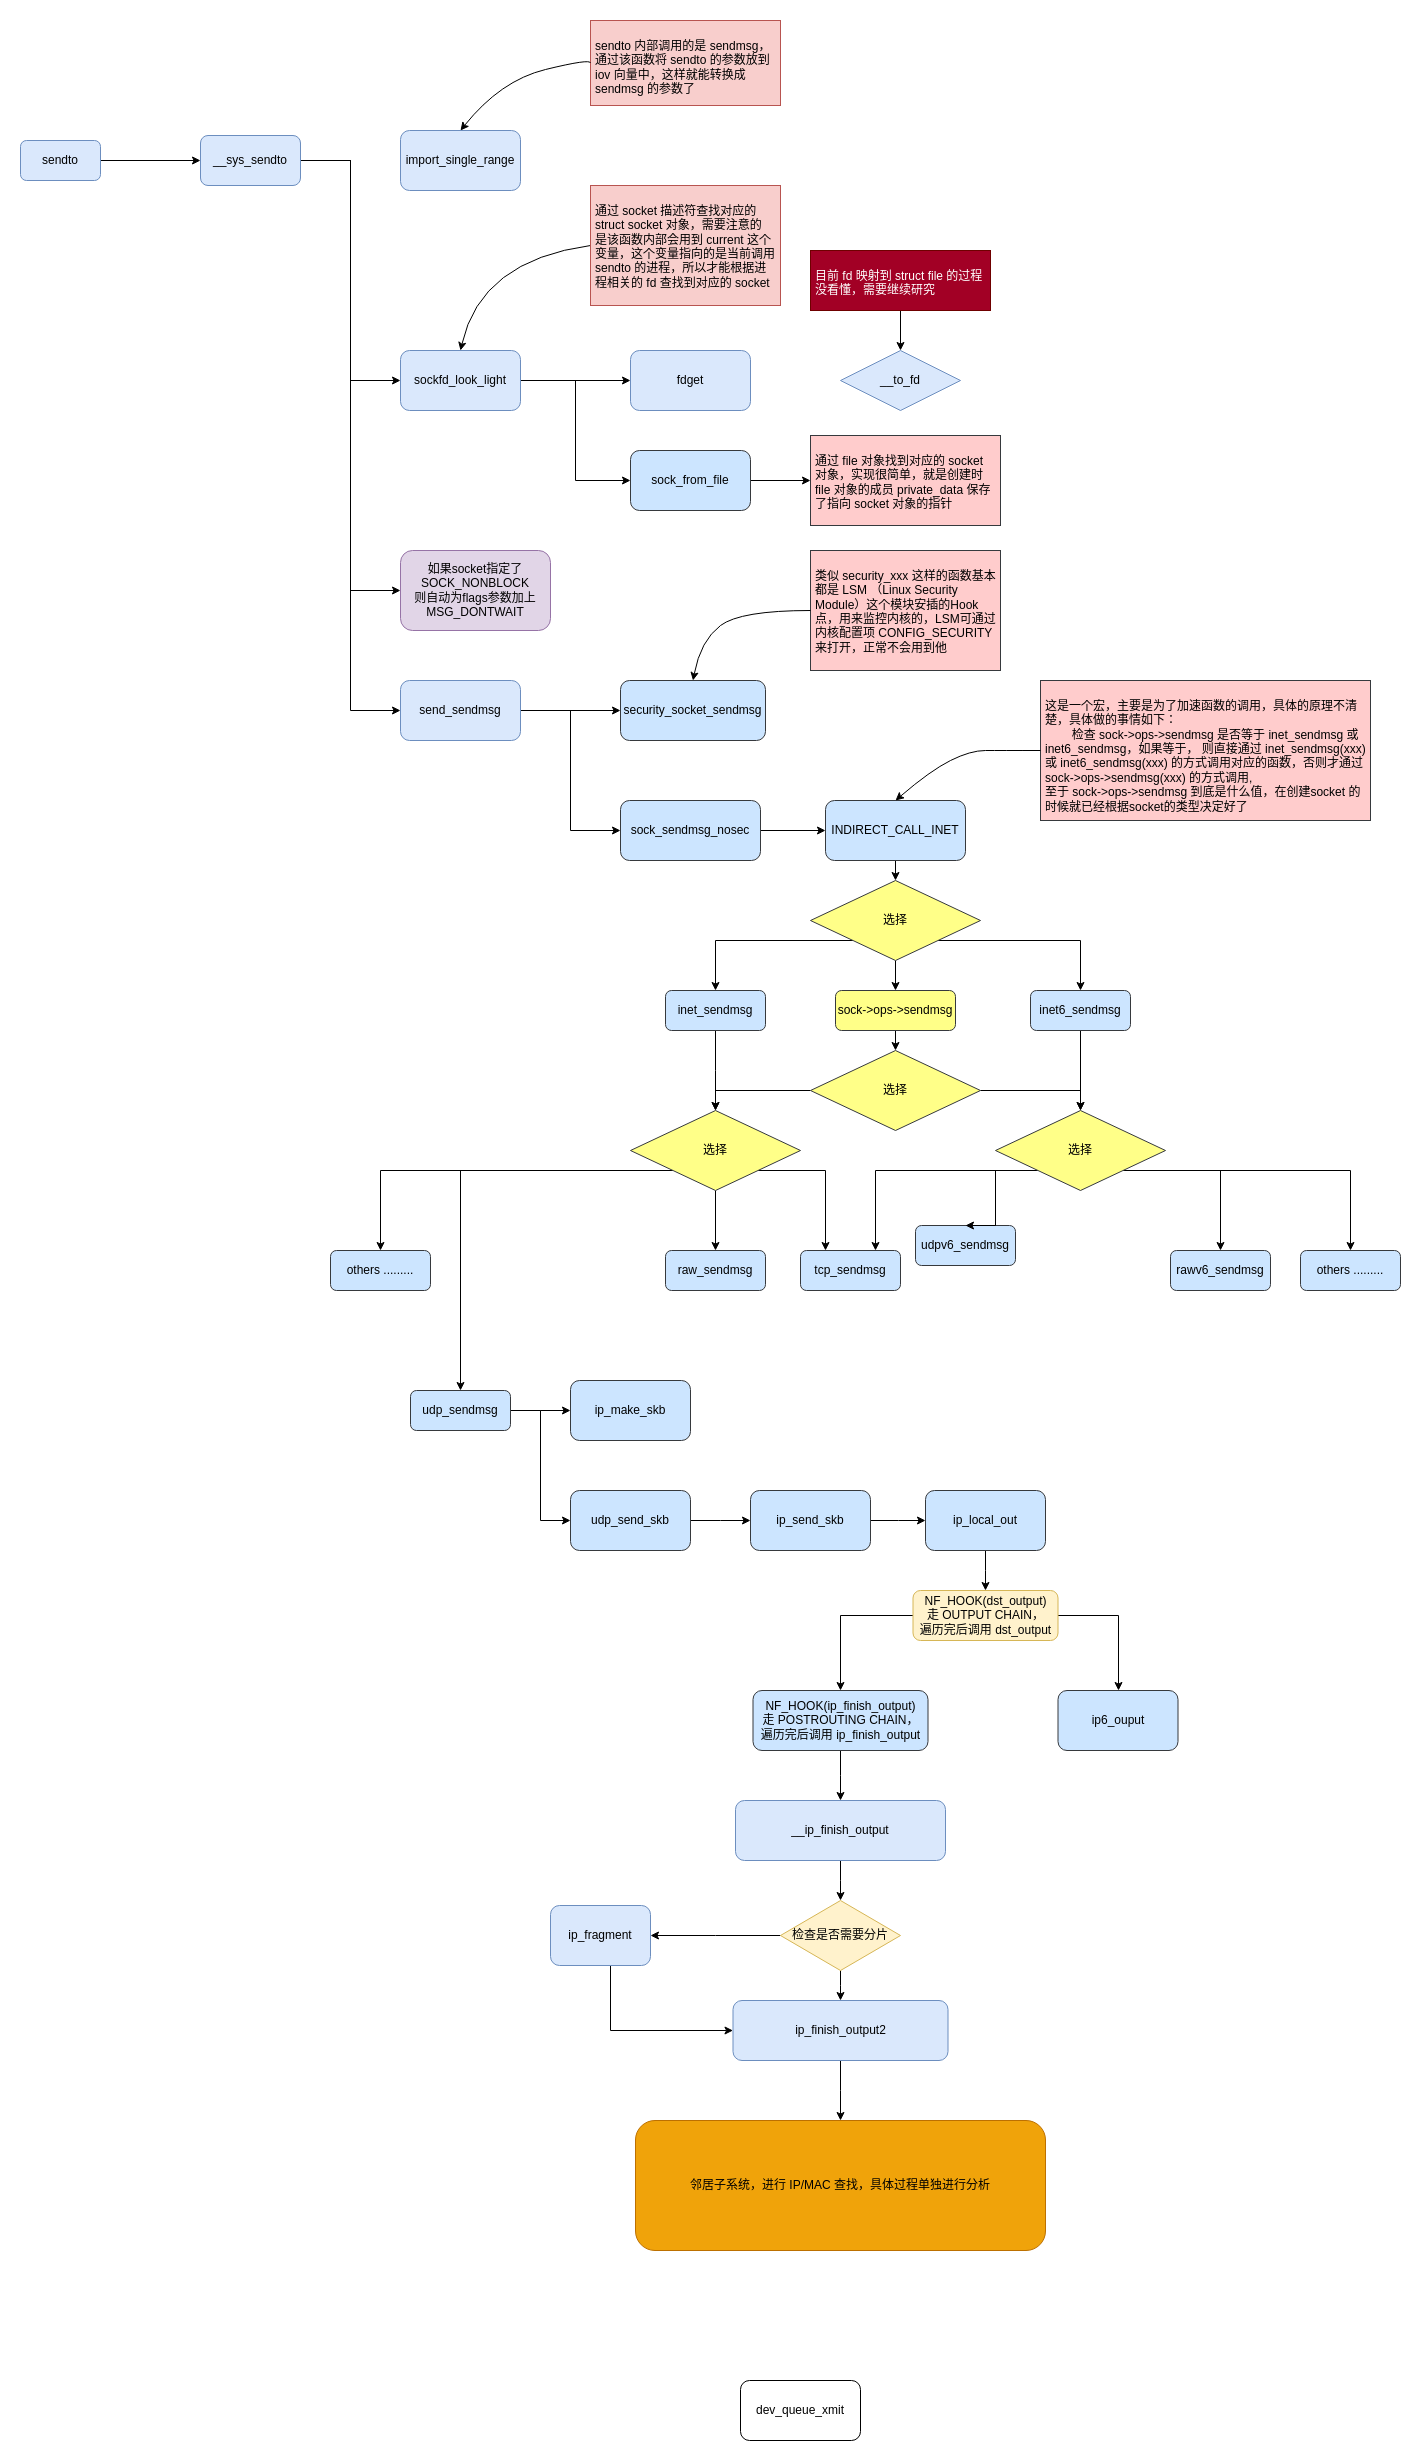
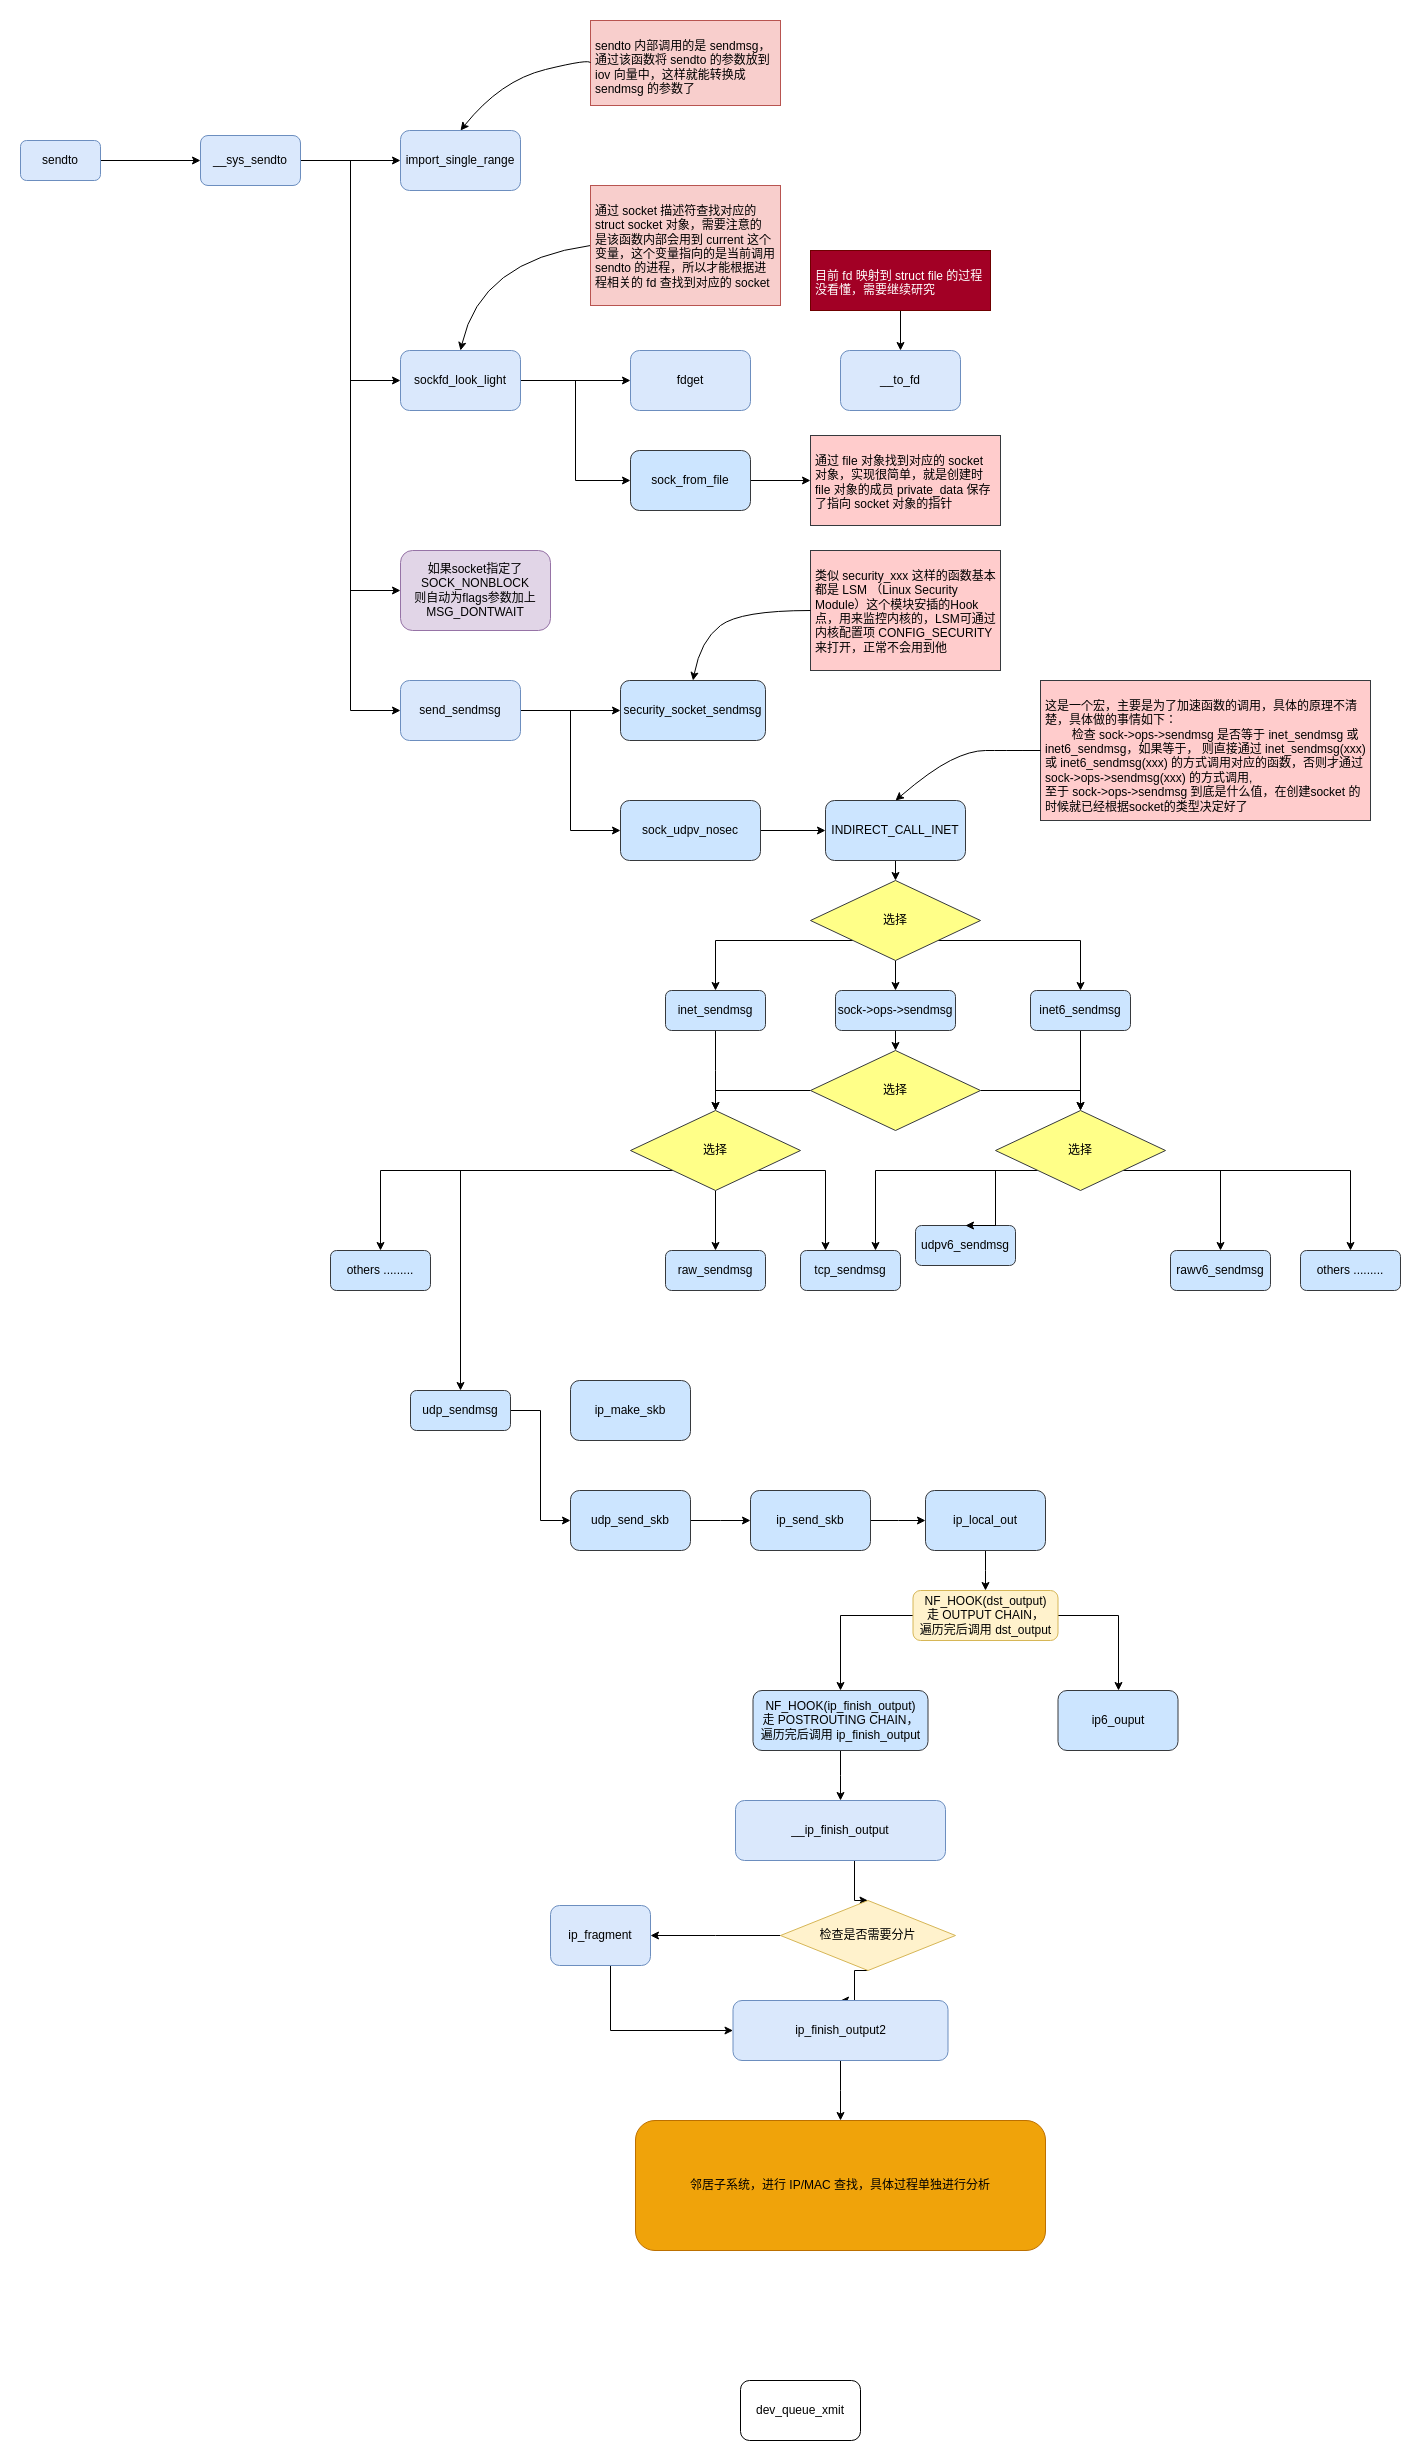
none -> (373, 161)
(901, 381) -> (901, 381)
(691, 831) -> (691, 831)
(896, 1011) -> (896, 1011)
(553, 1411) -> none
(841, 1936) -> (868, 1936)
